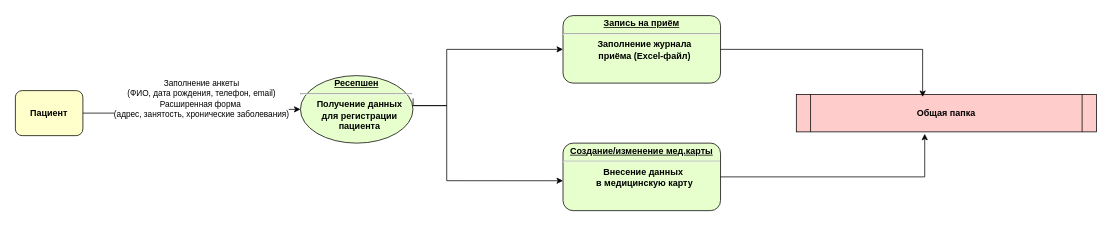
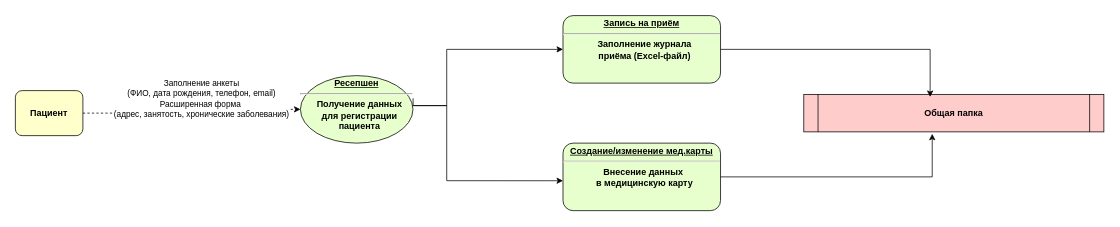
(99, 113) -> (99, 113)
(946, 113) -> (954, 113)
